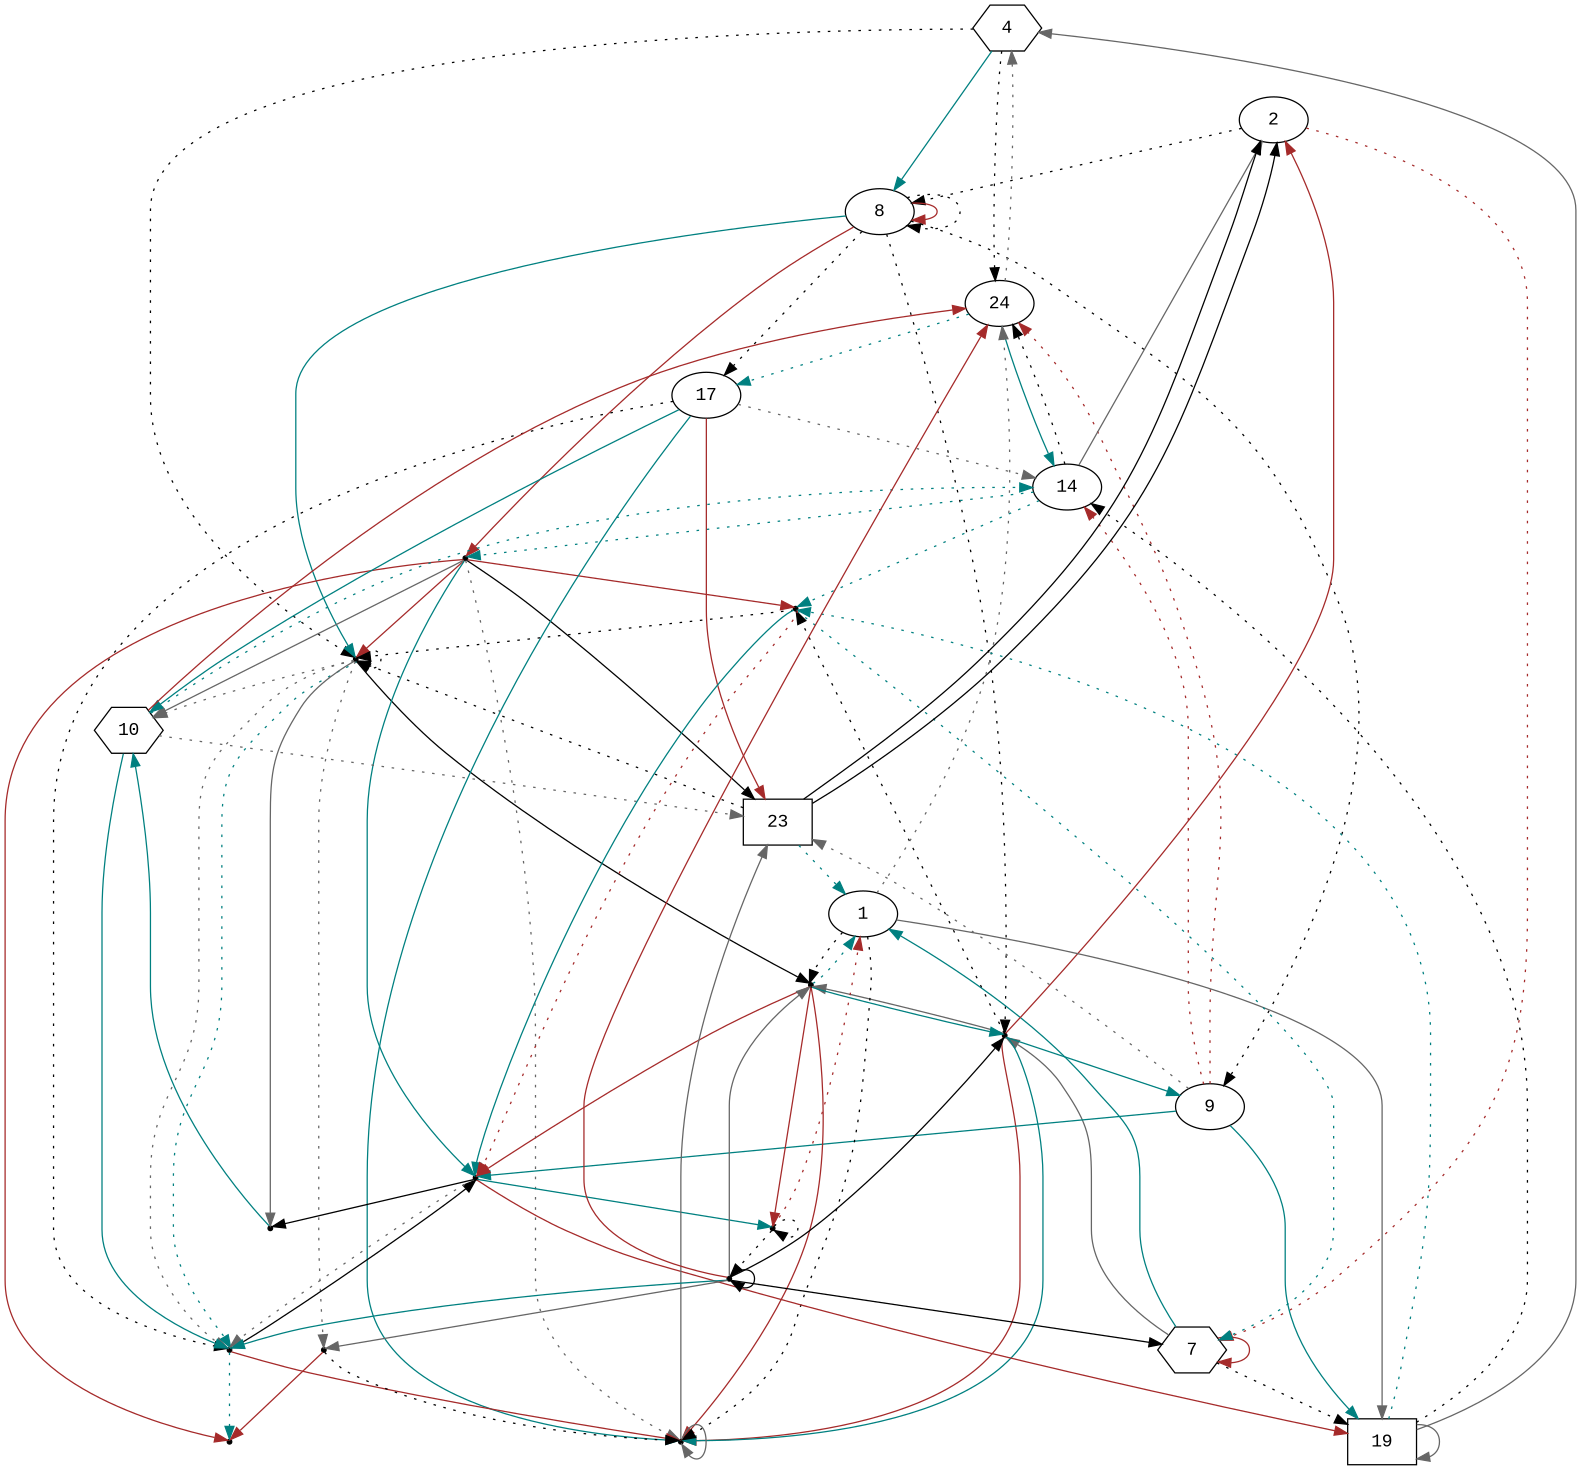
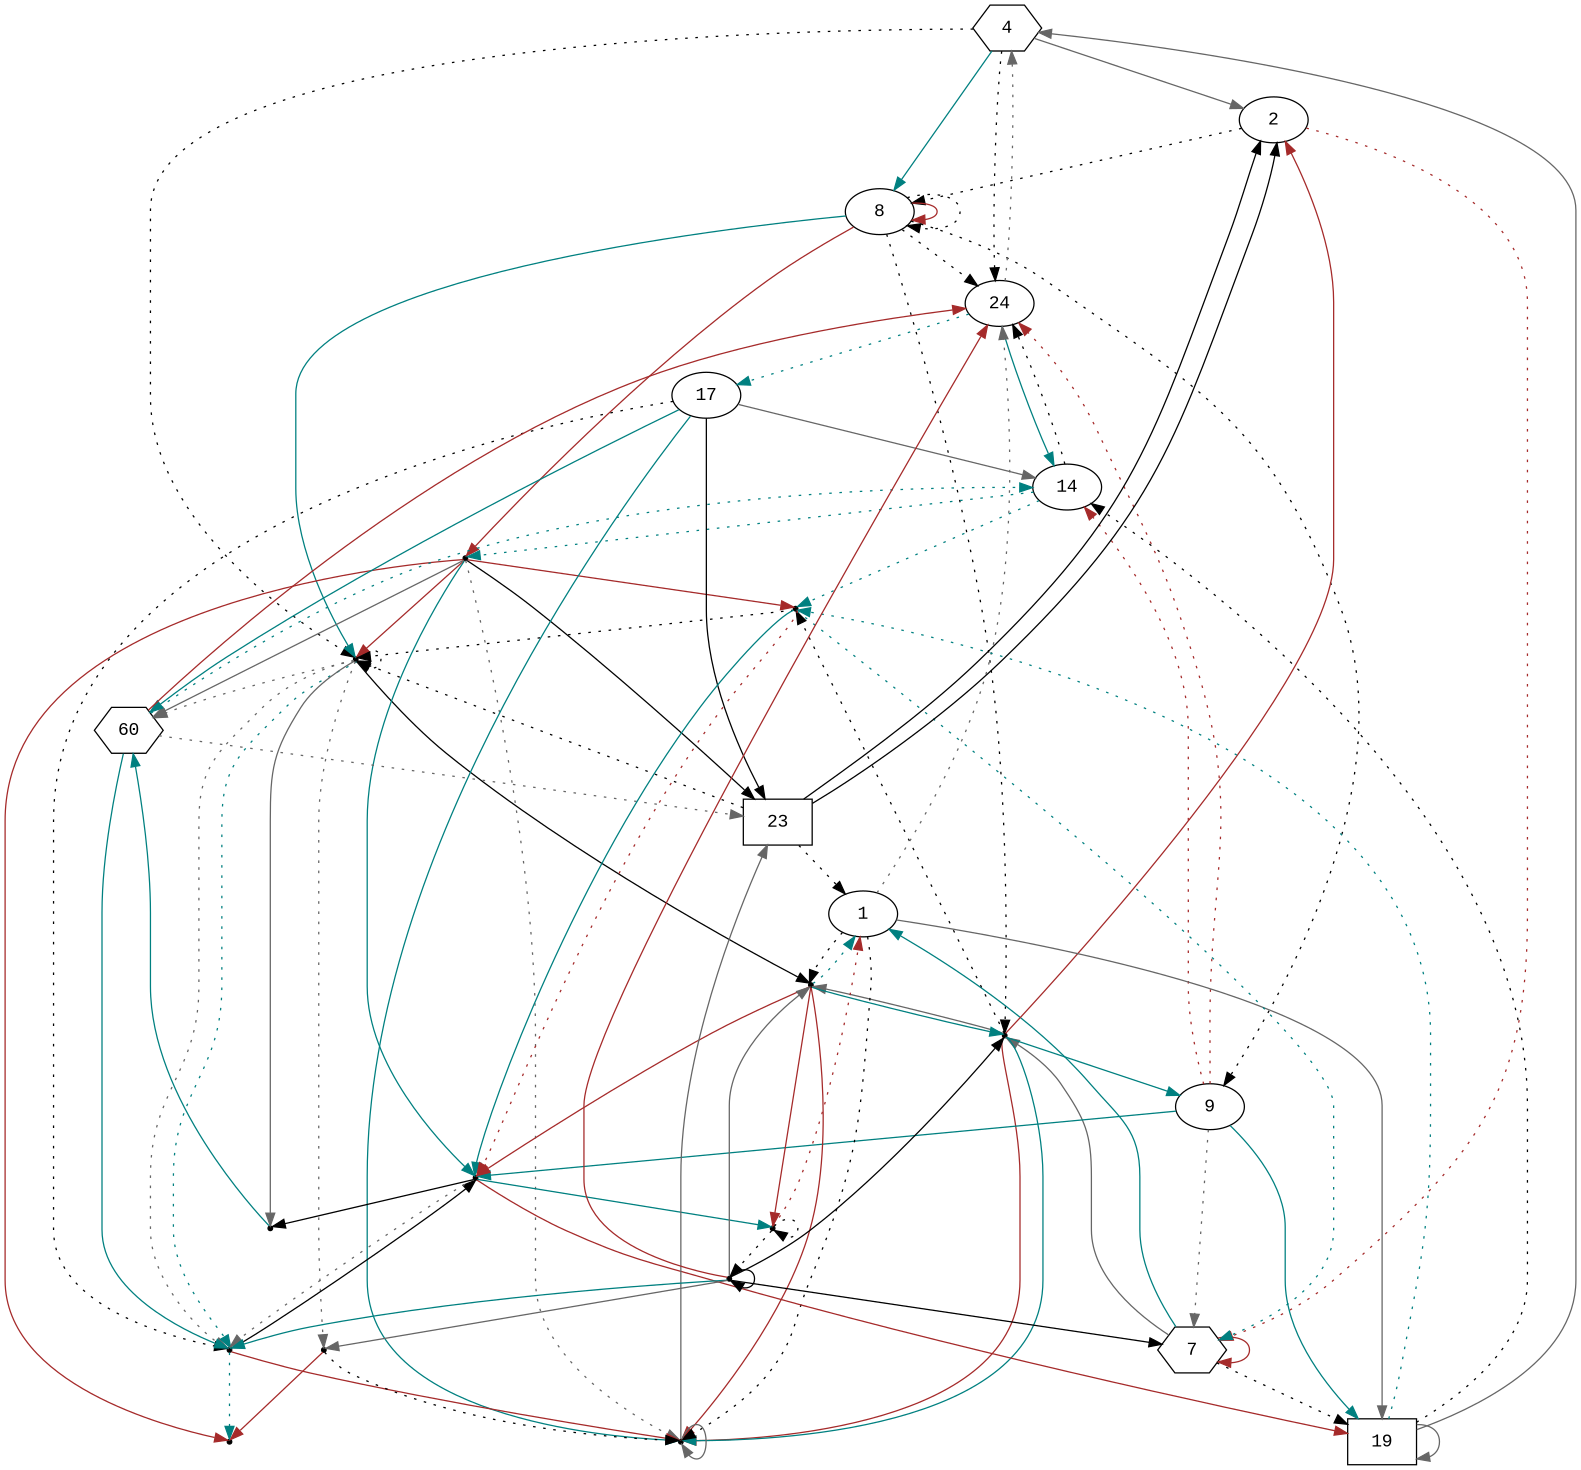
(798, 299) -> (935, 254)
(1167, 309) -> (1133, 71)
(881, 440) -> (881, 440)
(706, 607) -> (706, 607)
(129, 730) -> (129, 730)
(817, 865) -> (817, 865)
(1021, 965) -> (1202, 1222)
